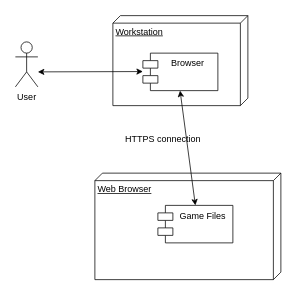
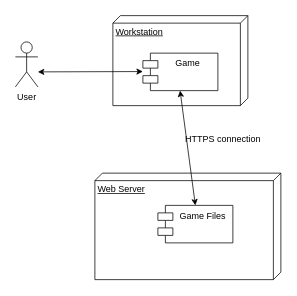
(188, 64) -> (188, 64)
(163, 139) -> (223, 139)
(124, 190) -> (122, 190)
